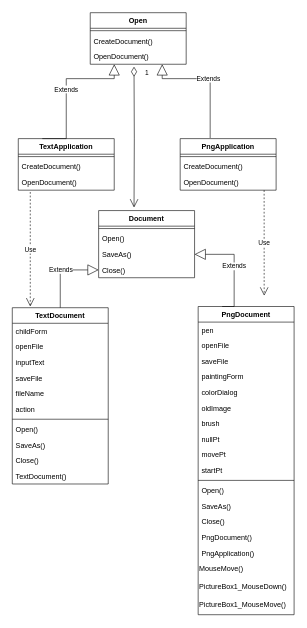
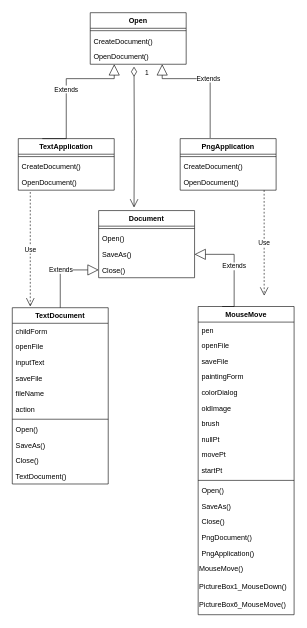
(246, 314) -> (246, 314)
(245, 605) -> (245, 605)
